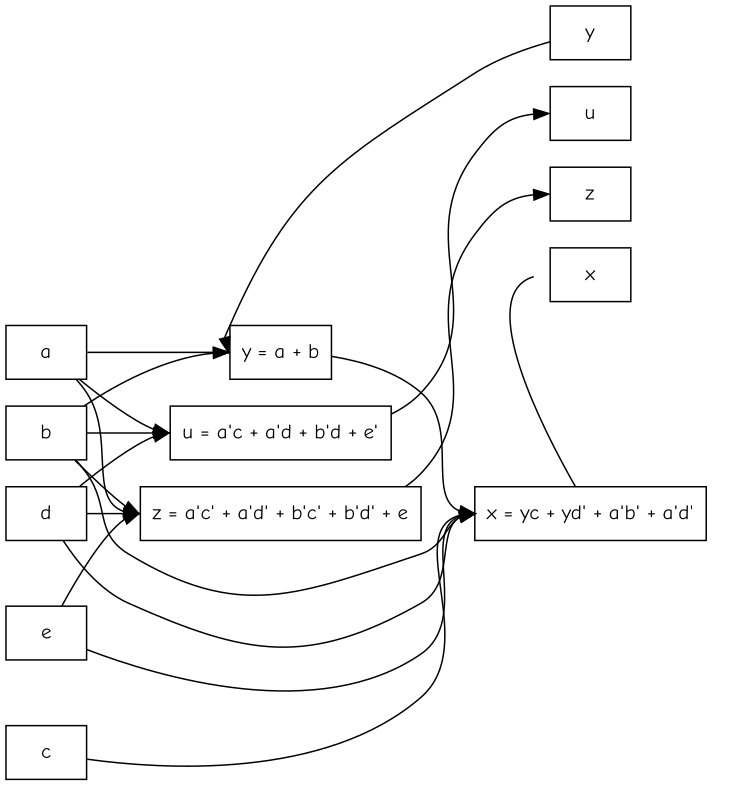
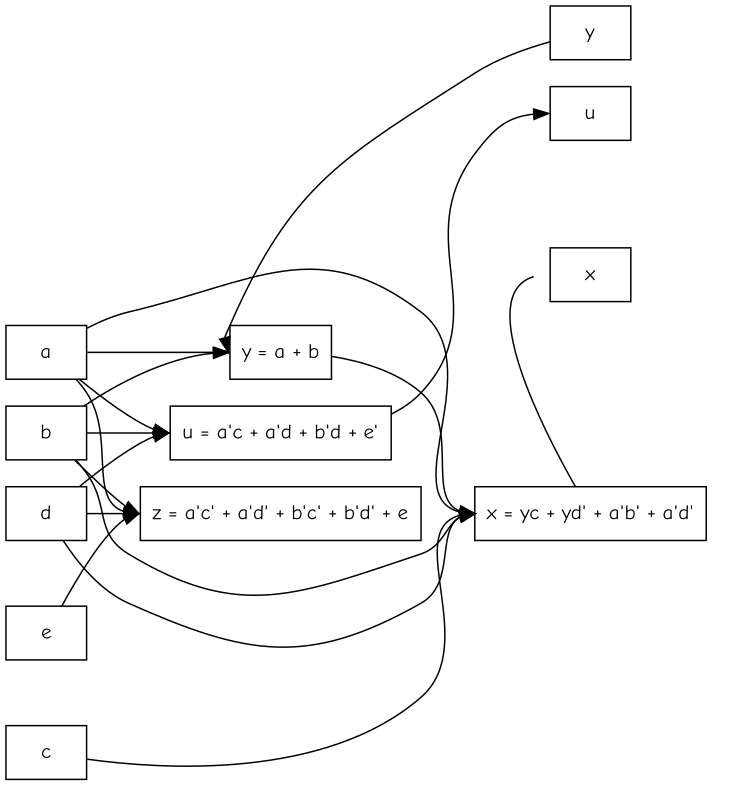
(591, 194) -> none
(330, 687) -> (363, 280)
